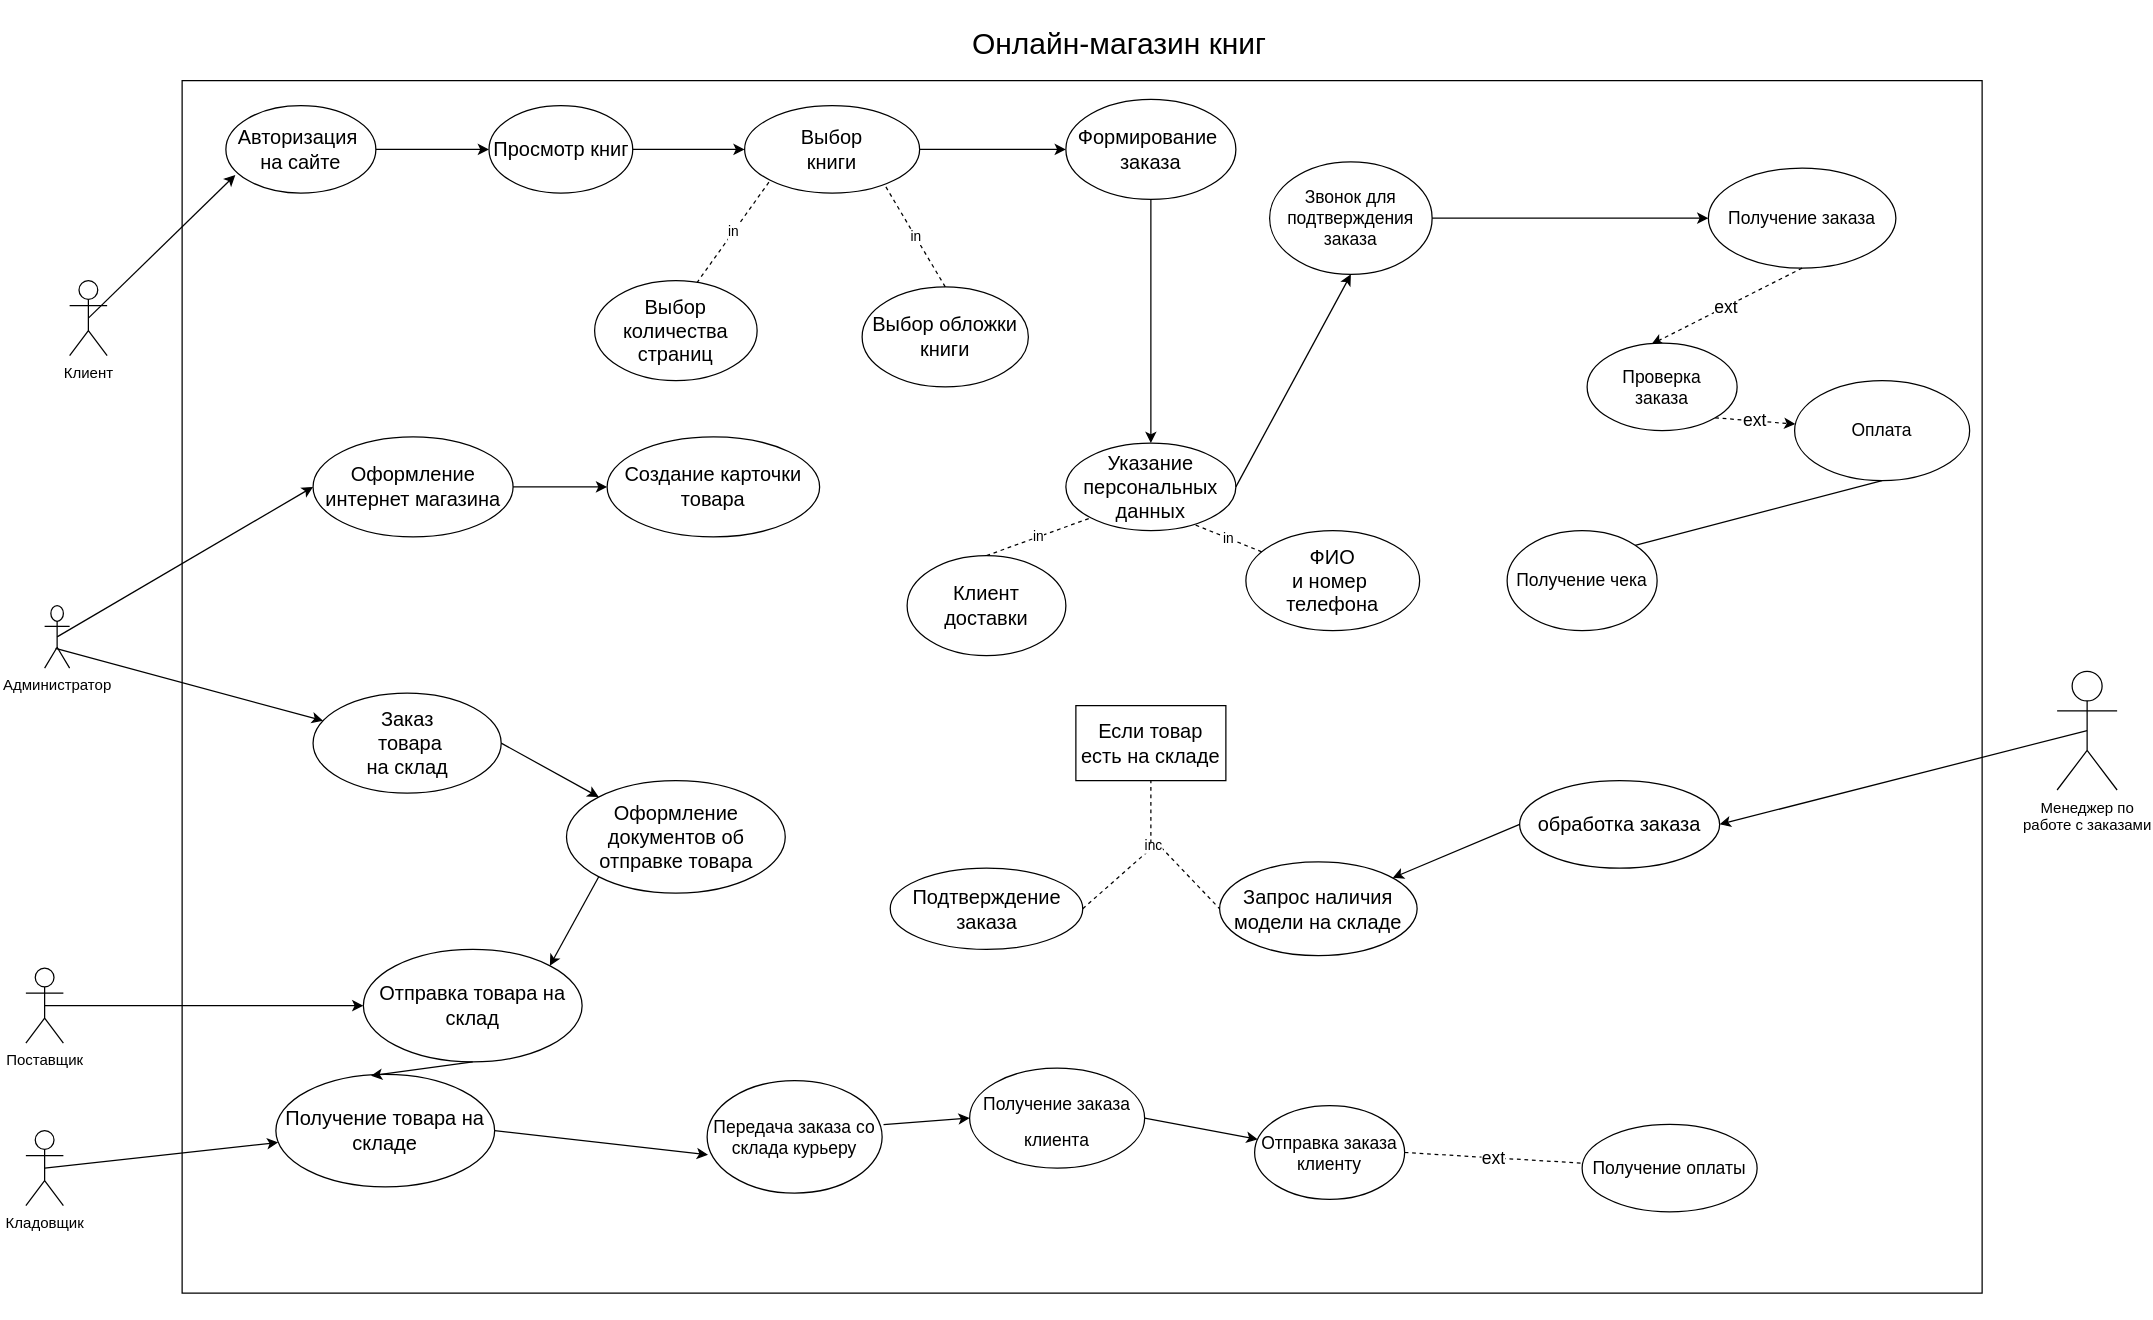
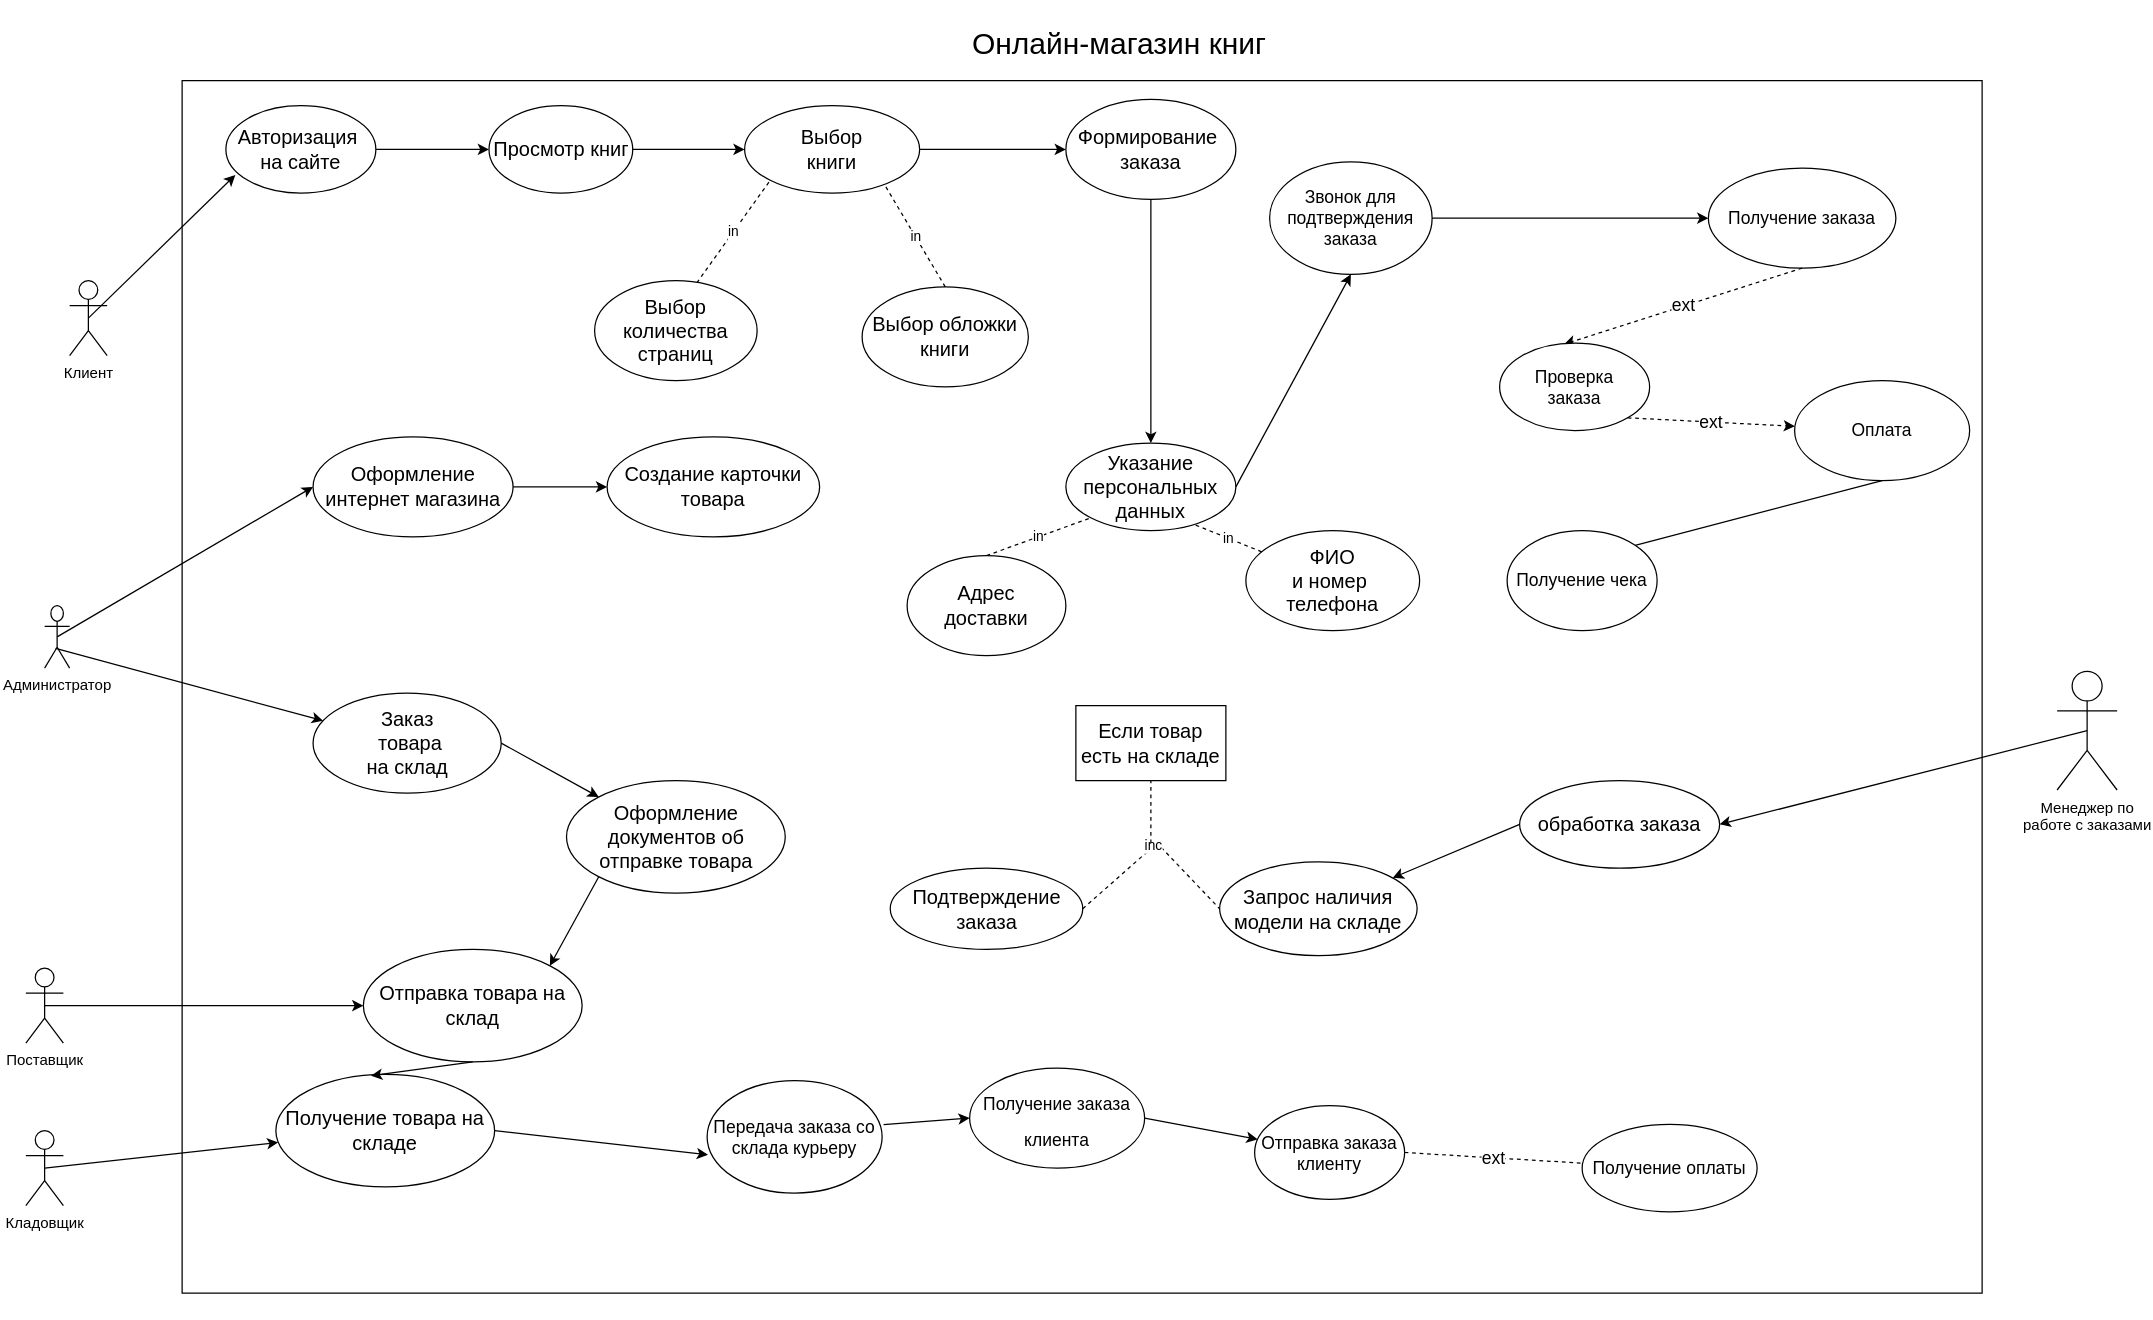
(1662, 387) -> (1574, 387)
(986, 606) -> (986, 606)
